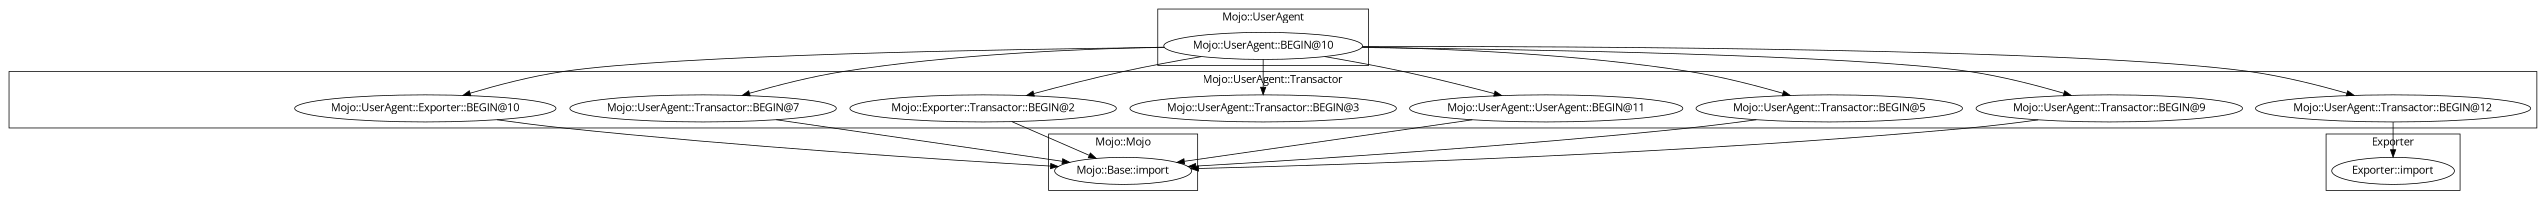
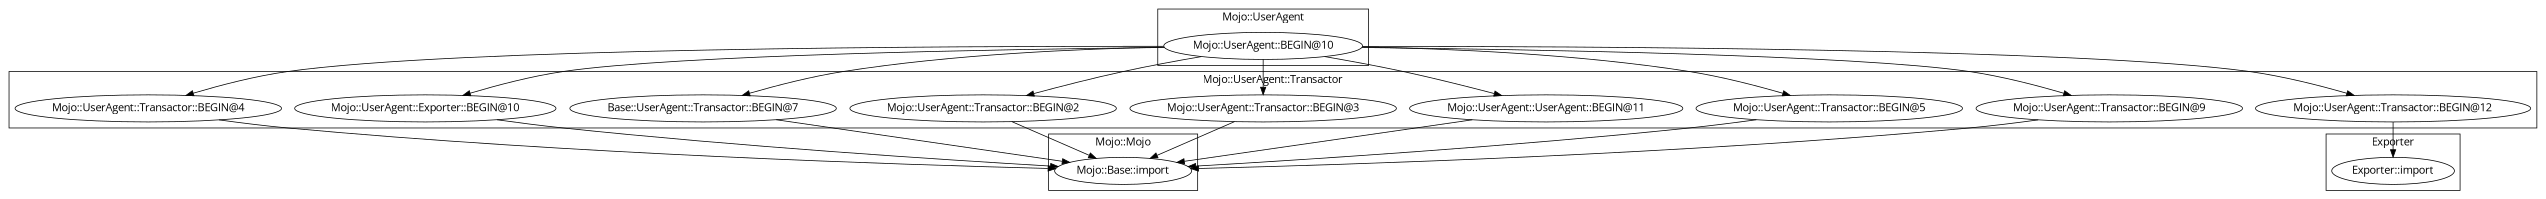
none -> (148, 108)
(703, 108) -> (703, 108)
(983, 108) -> (983, 108)
none -> (1192, 140)
